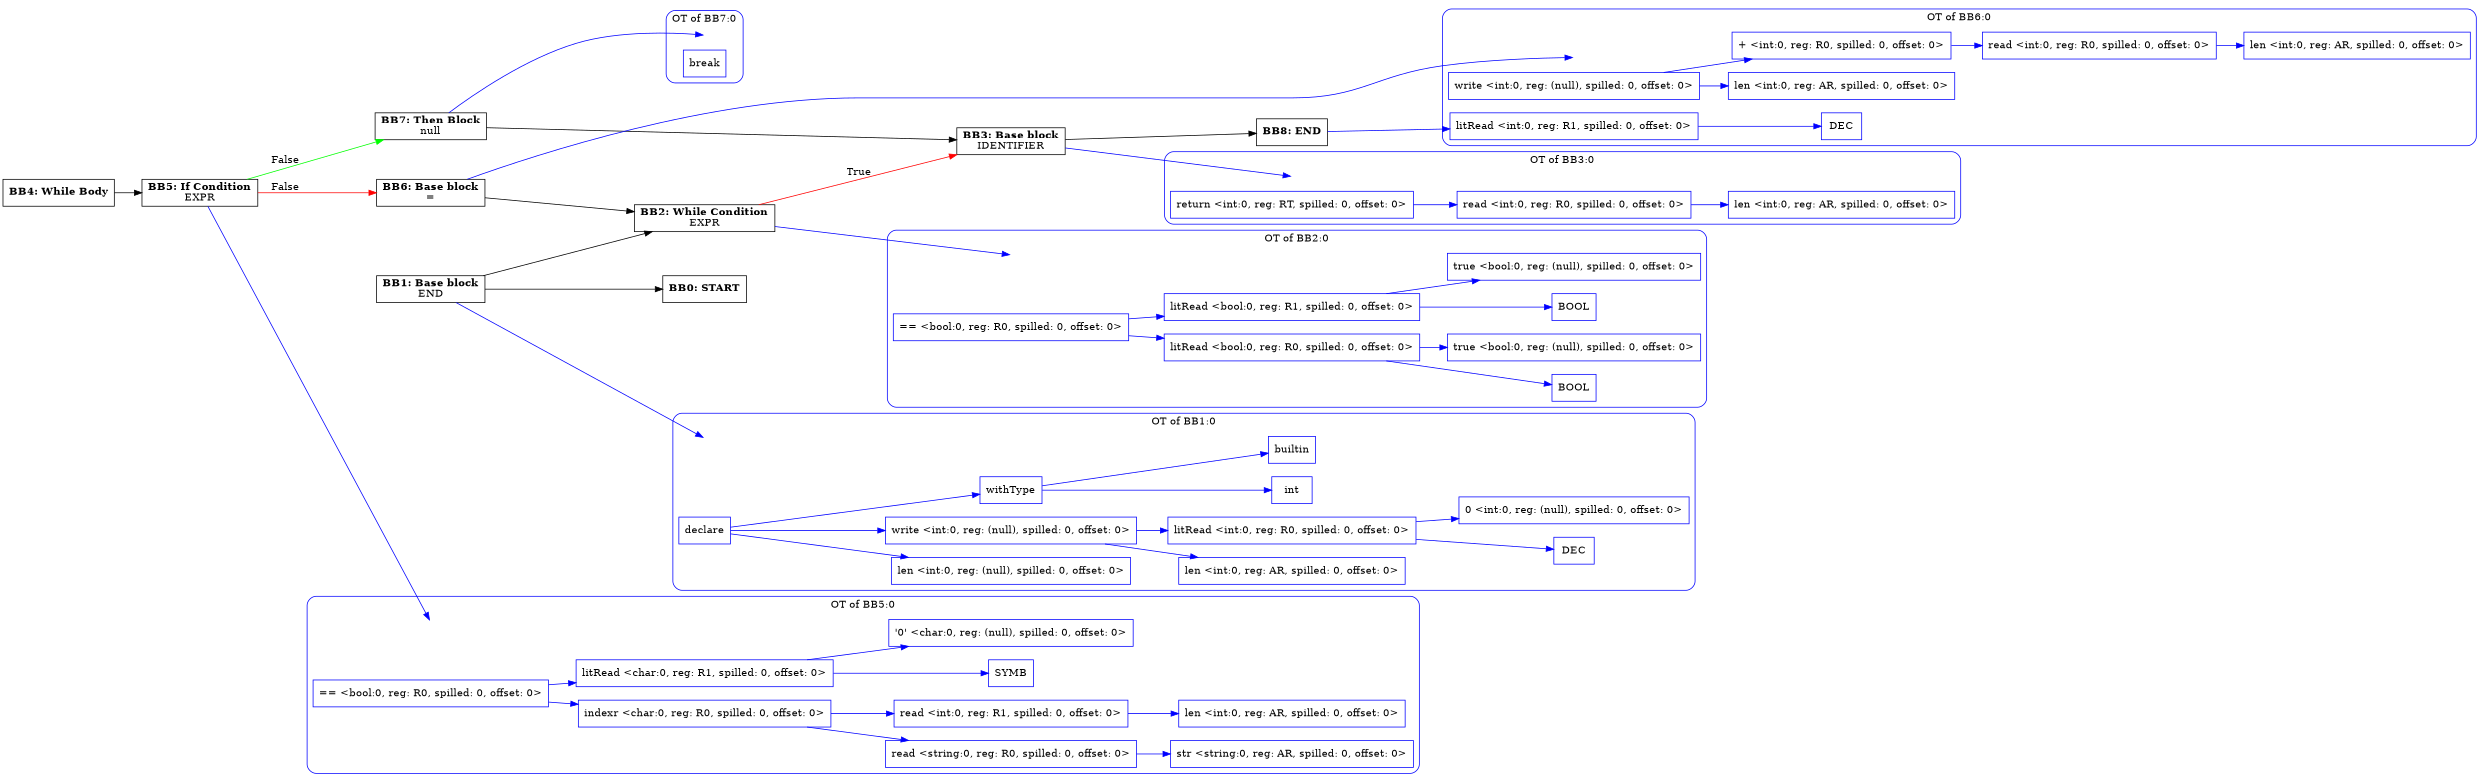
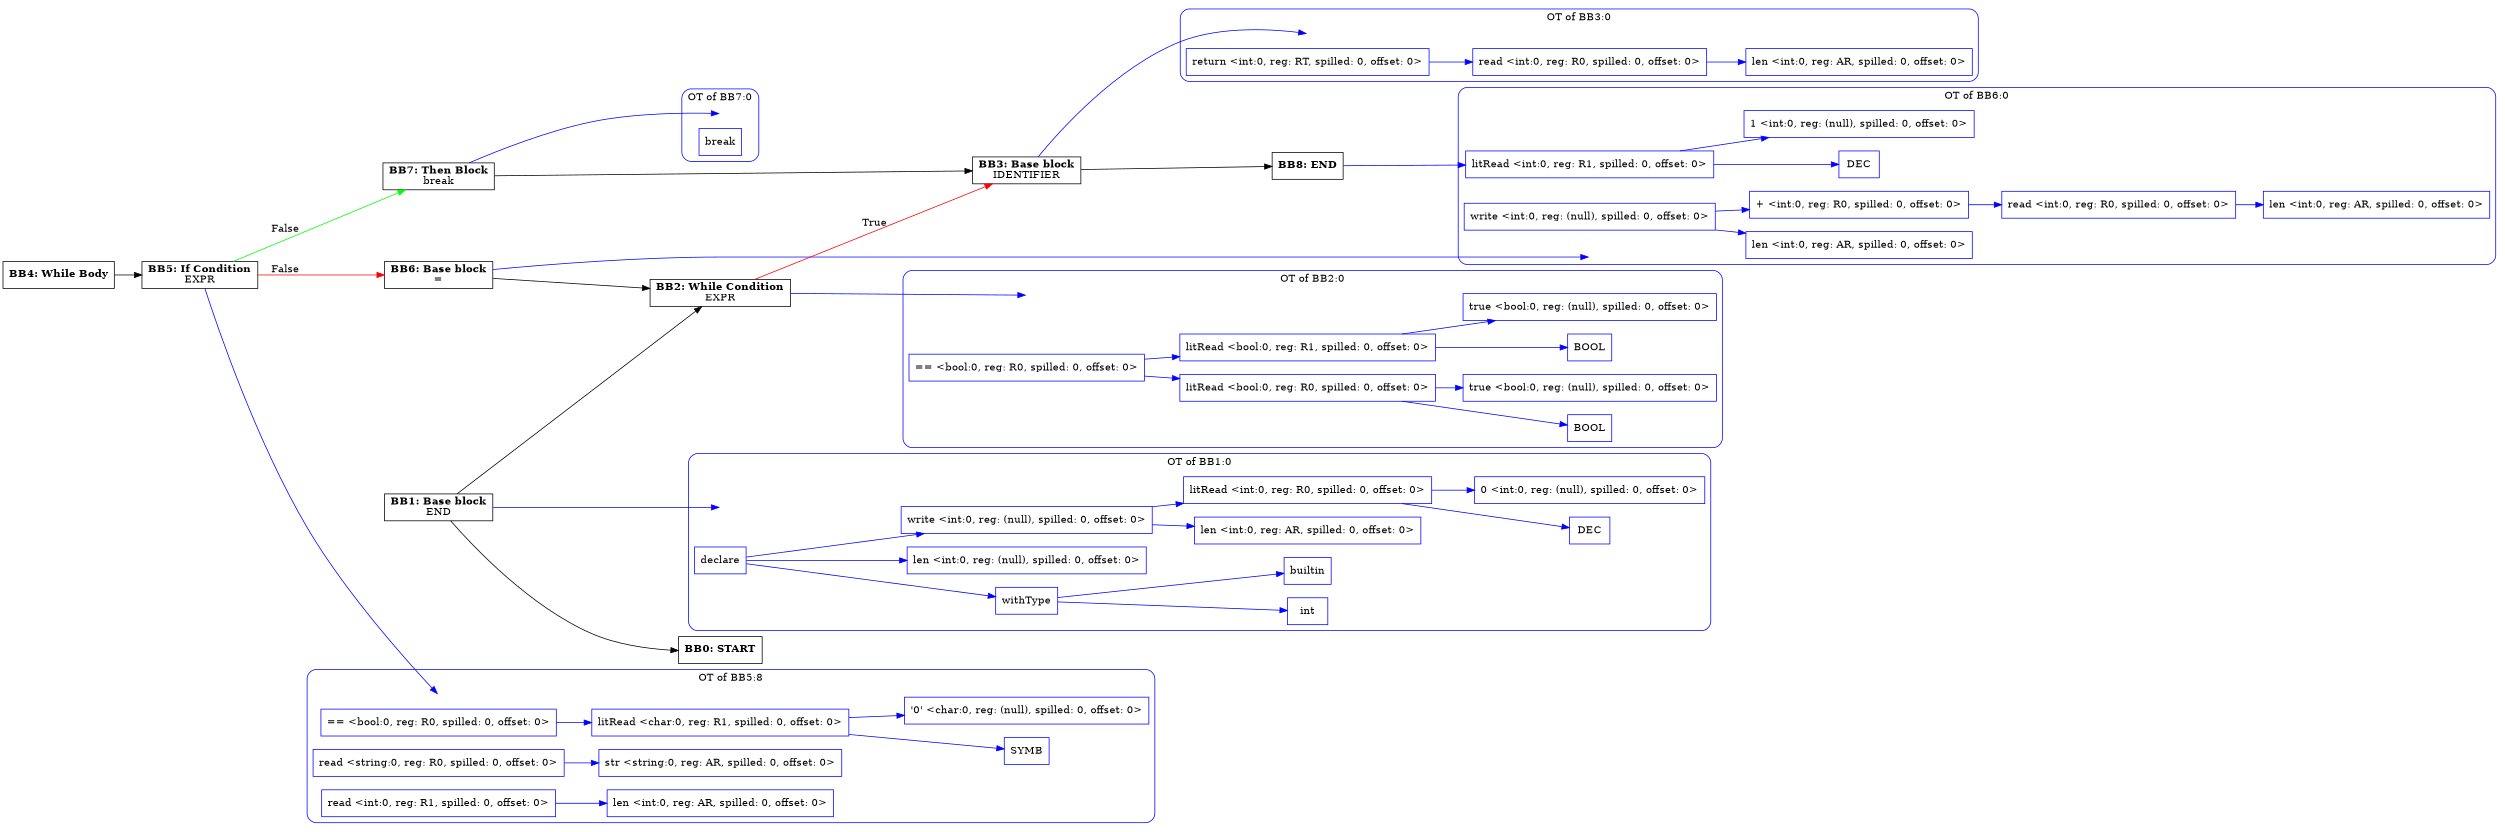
none -> (1859, 124)
(431, 131) -> (439, 181)
(863, 605) -> (731, 678)
(705, 714) -> none
